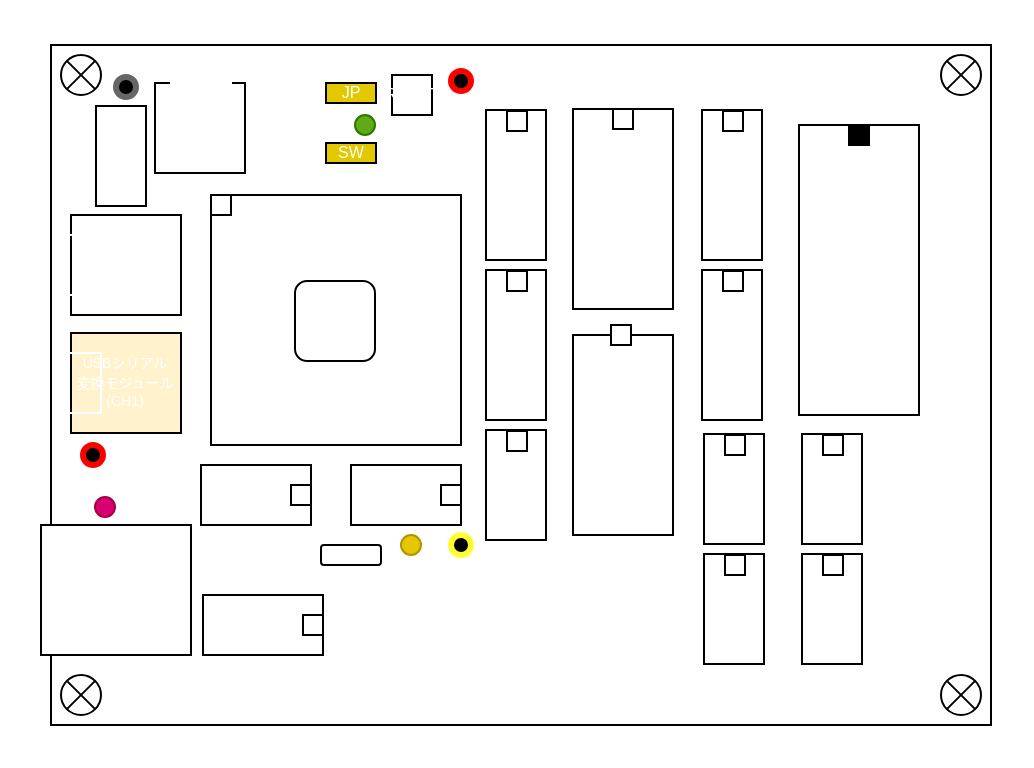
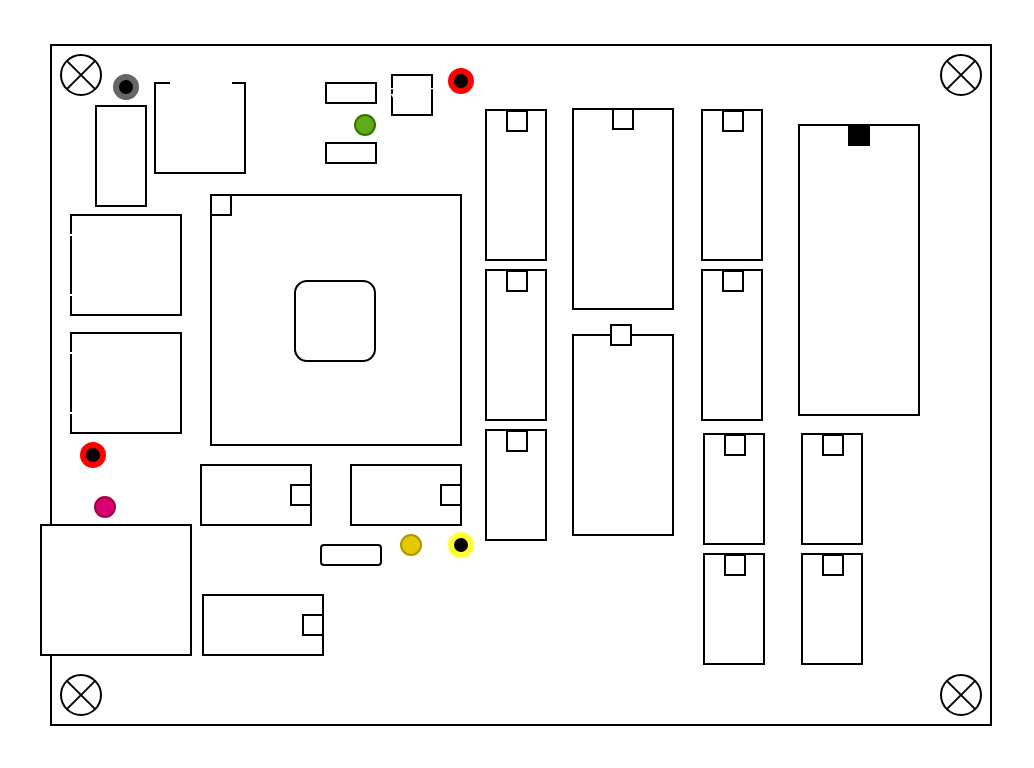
(351, 93) -> (351, 93)
(351, 153) -> (351, 153)
(126, 383) -> (126, 383)
